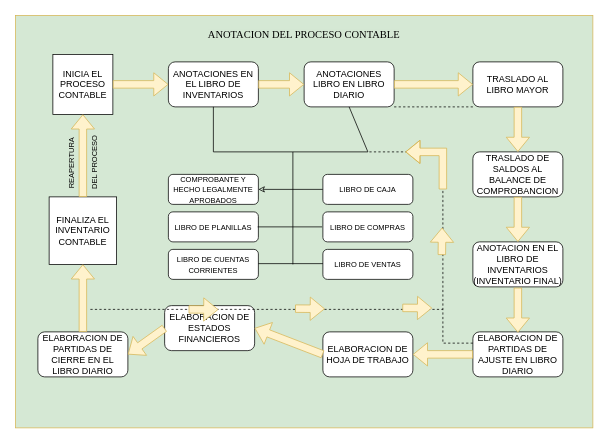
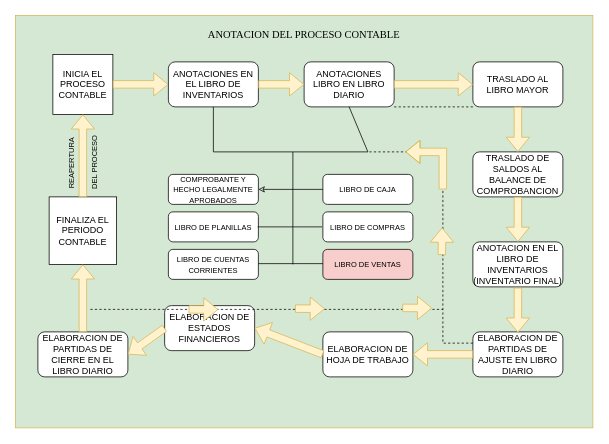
(83, 231) -> (83, 231)
(368, 264) -> (368, 264)
